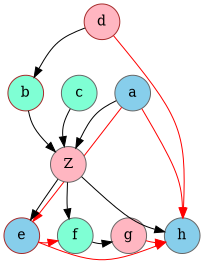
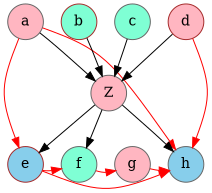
(57, 43) -> (151, 54)
(133, 93) -> (26, 22)
(97, 243) -> (101, 172)
